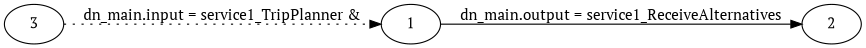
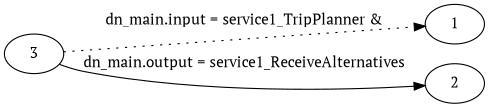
(616, 24) -> (236, 88)
